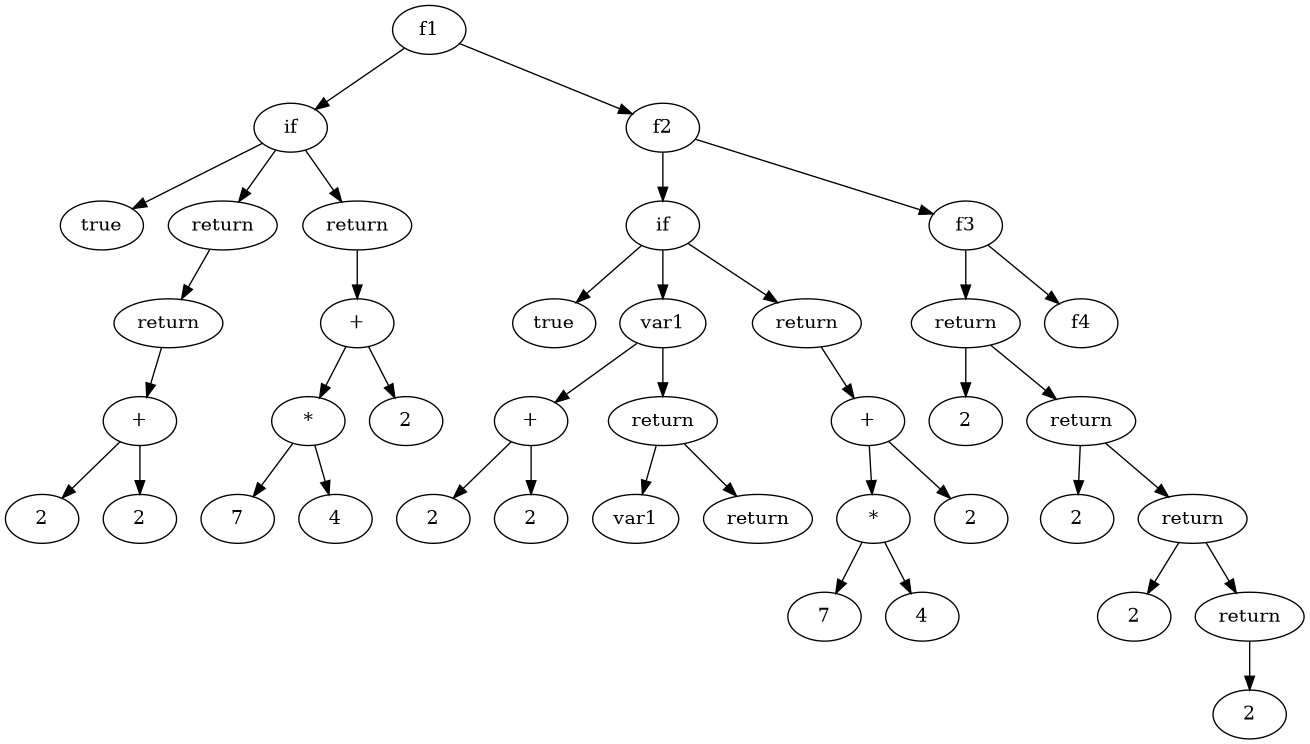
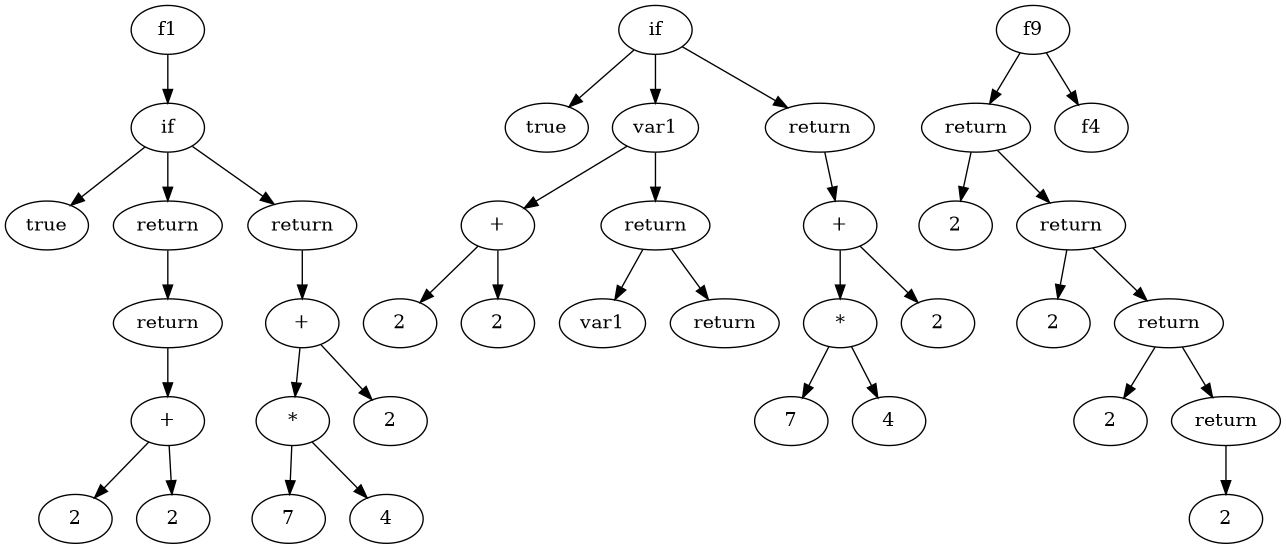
(663, 128) -> none
(966, 225) -> (1033, 30)
